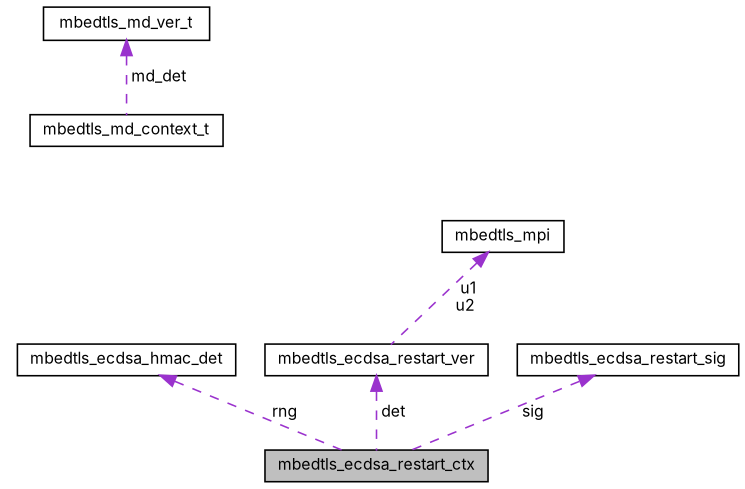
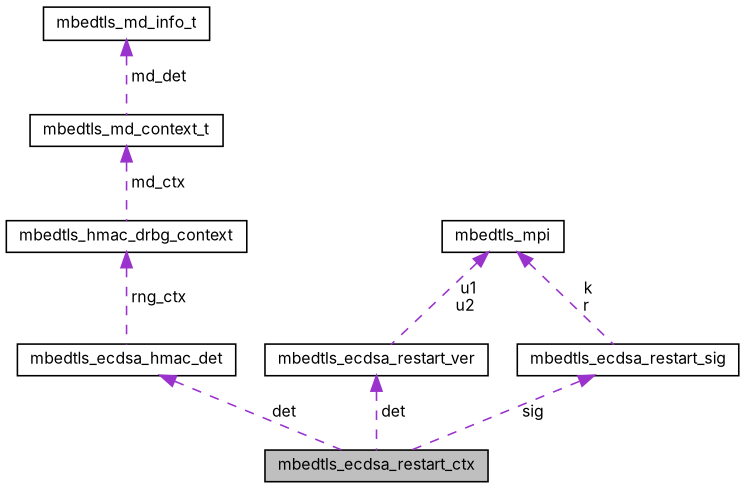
(127, 24) -> (127, 24)
none -> (127, 237)
none -> (571, 304)
(282, 413) -> (282, 413)
